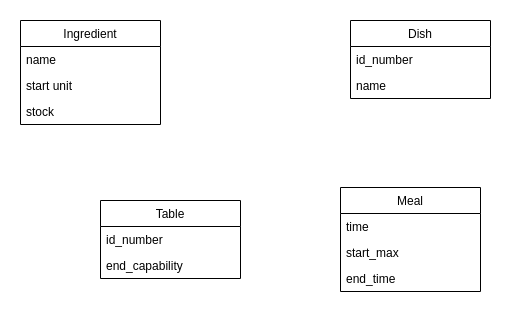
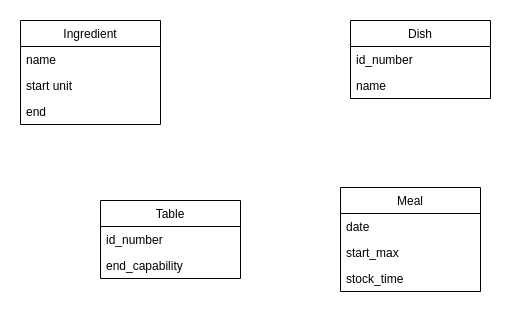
(43, 112) -> (36, 112)
(358, 227) -> (359, 227)
(371, 279) -> (378, 279)
